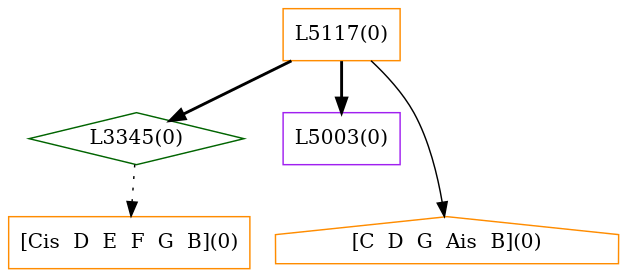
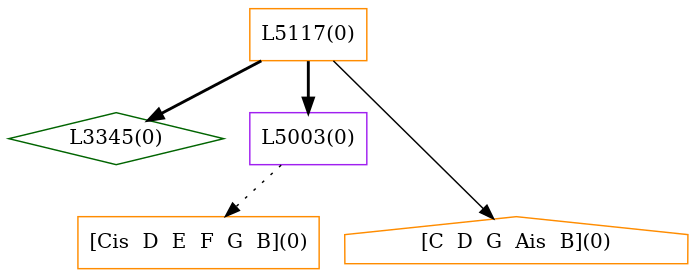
(133, 183) -> (259, 186)
